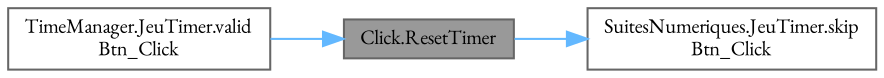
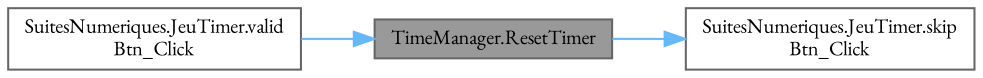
(139, 39) -> (155, 39)
(429, 39) -> (493, 39)
